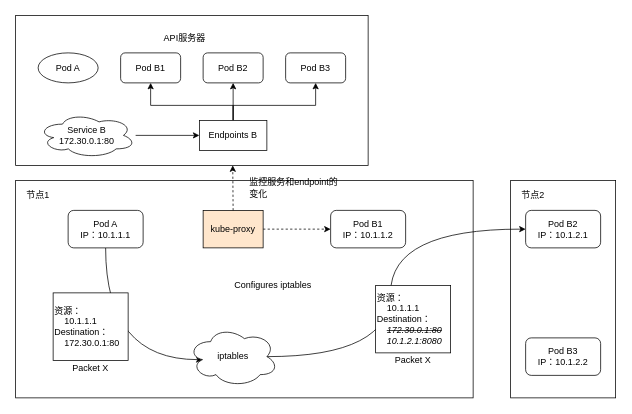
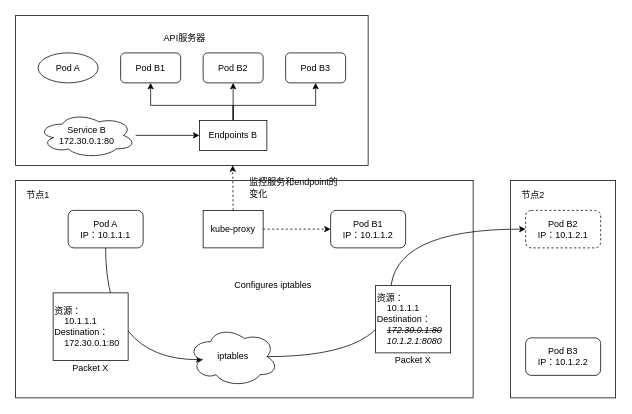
(233, 229) -> (233, 229)
(563, 229) -> (563, 229)
